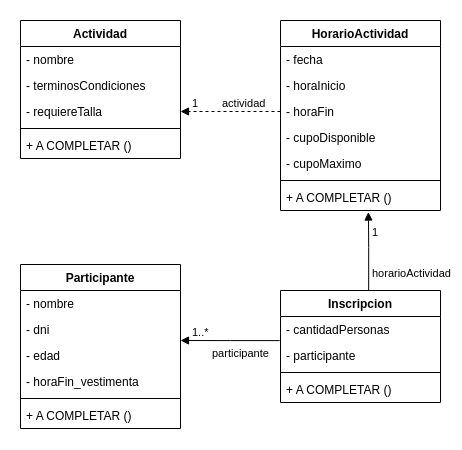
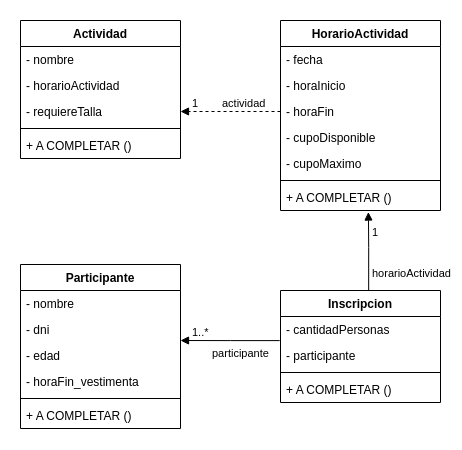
(91, 87) -> (81, 87)
